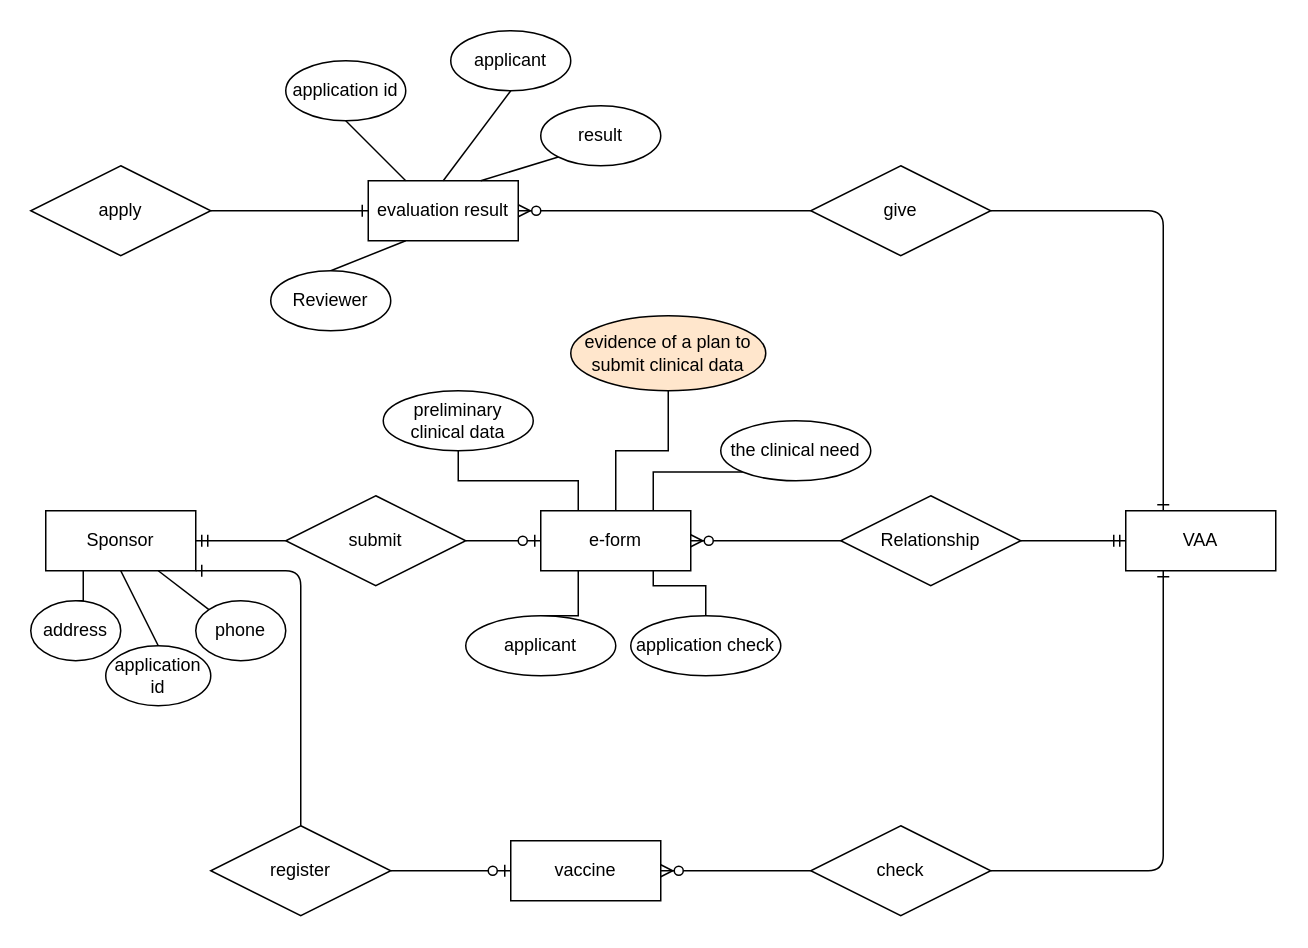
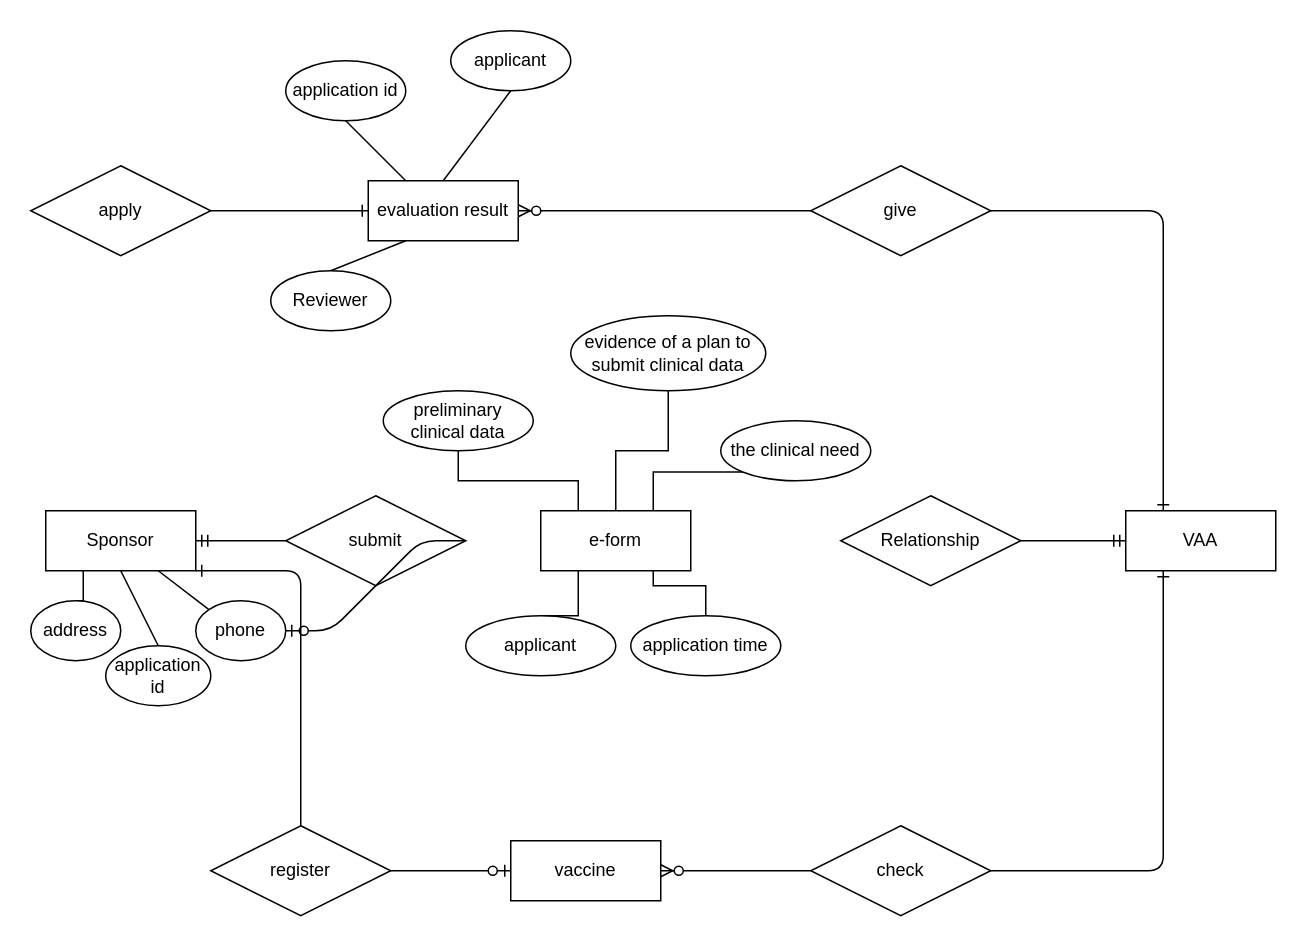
(601, 136) -> none
(520, 169) -> none
(668, 353) -> (668, 353)
(501, 541) -> (376, 585)
(766, 541) -> none
(706, 646) -> (706, 646)
